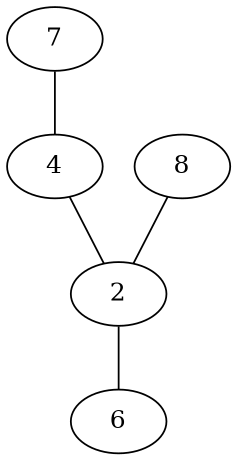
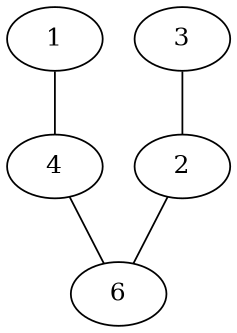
(55, 39) -> (55, 39)
(182, 166) -> (182, 39)
(87, 230) -> (87, 230)
